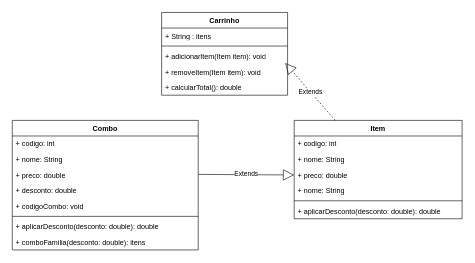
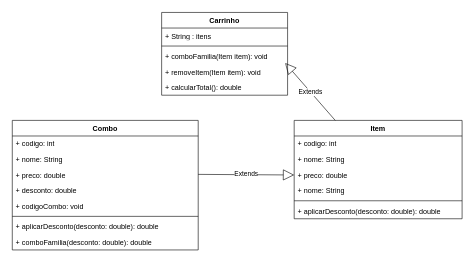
(222, 57) -> (219, 57)
(324, 107) -> (324, 107)
(85, 243) -> (87, 243)
